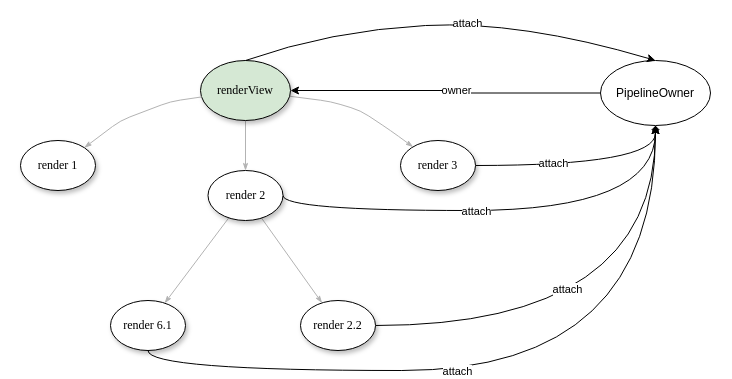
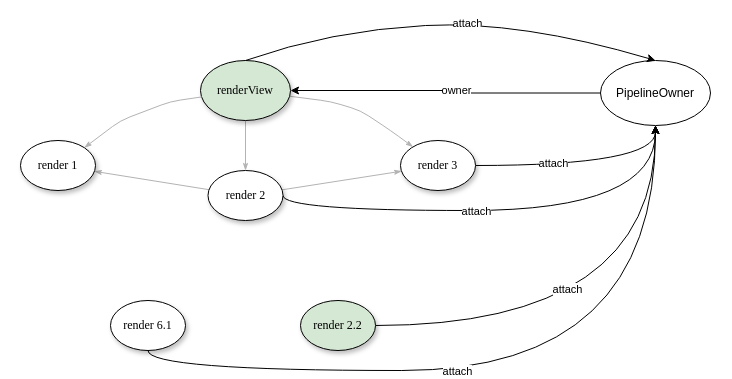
(633, 152) -> (633, 151)
(199, 258) -> (338, 181)
(290, 258) -> (155, 181)
(338, 326) -> (338, 326)
